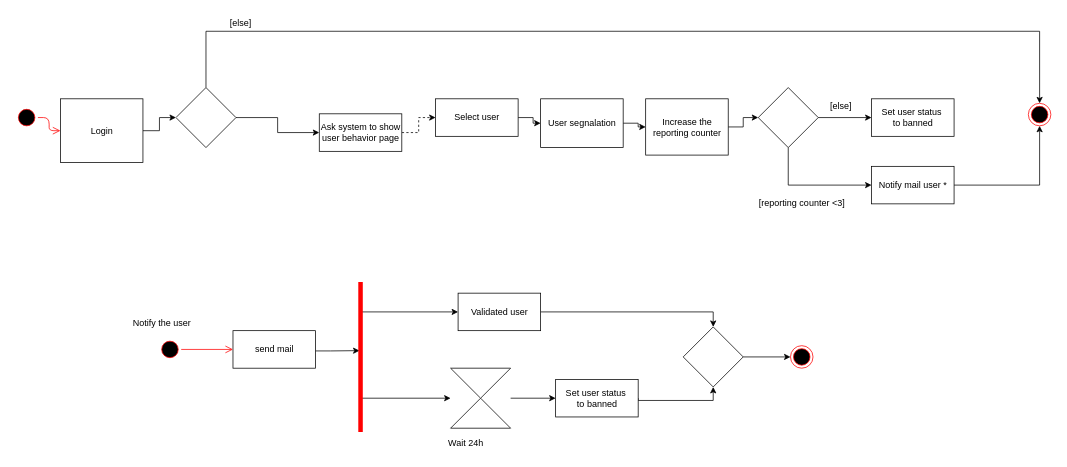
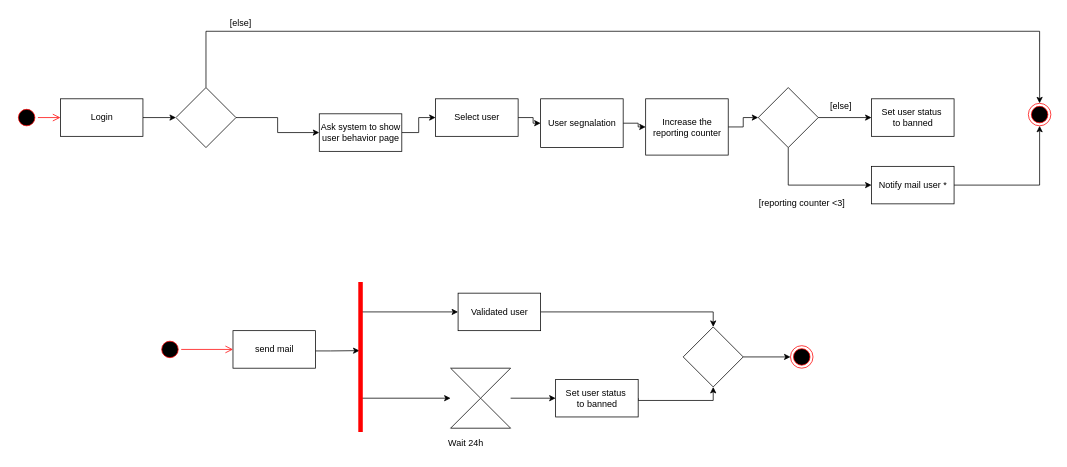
(419, 128) -> (419, 128)
(102, 131) -> (102, 117)
(162, 323) -> none
